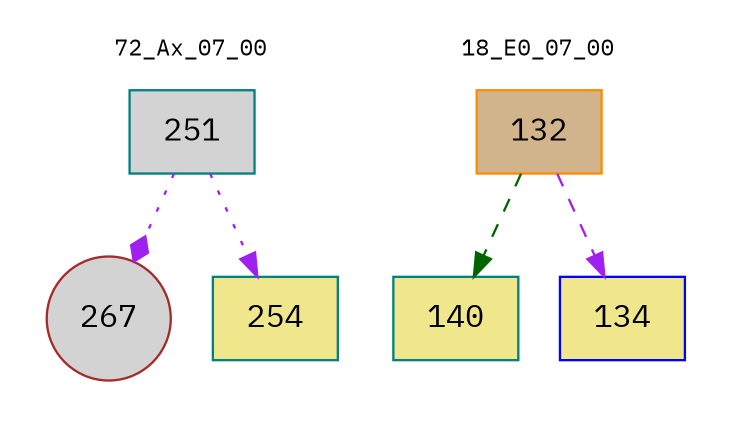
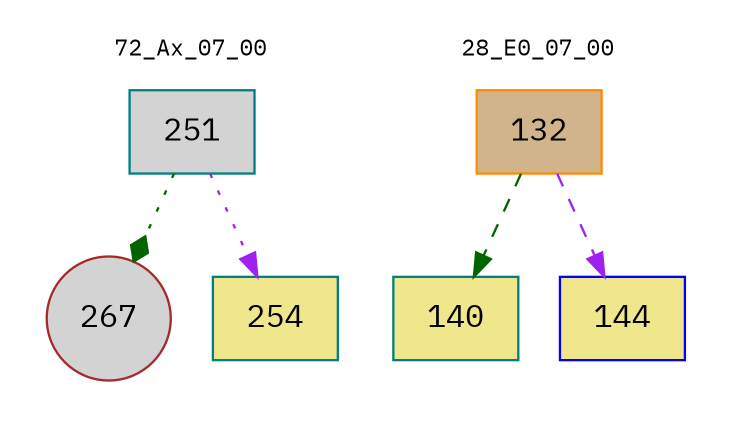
(539, 50) -> (539, 50)
(160, 205) -> (160, 205)
(622, 319) -> (622, 319)
